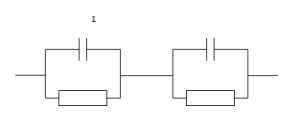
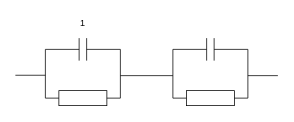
(94, 19) -> (83, 23)
